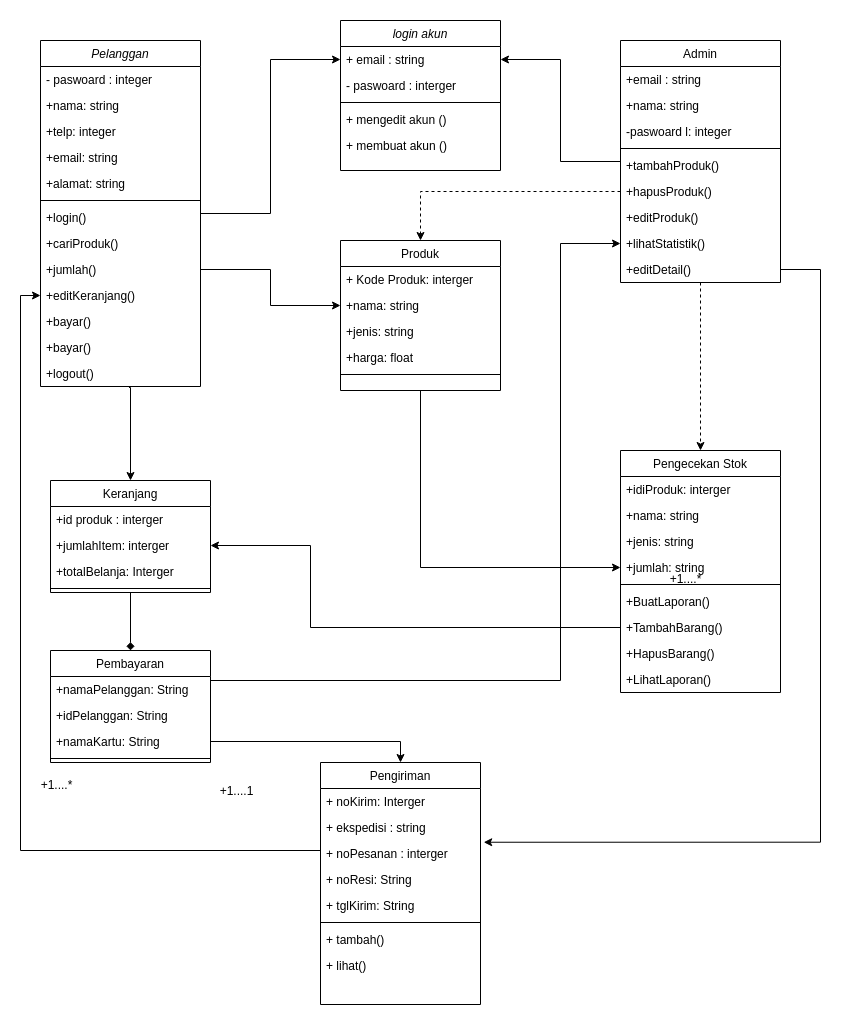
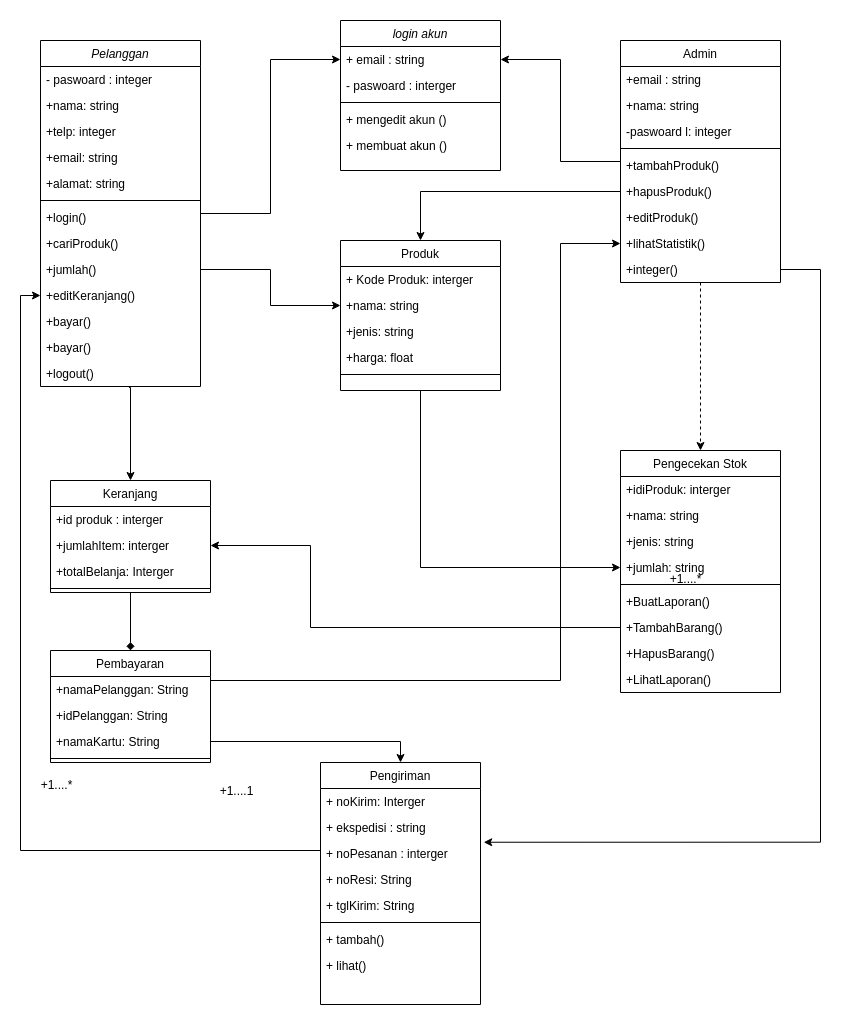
(500, 192) -> (500, 192)
(665, 270) -> (658, 270)
